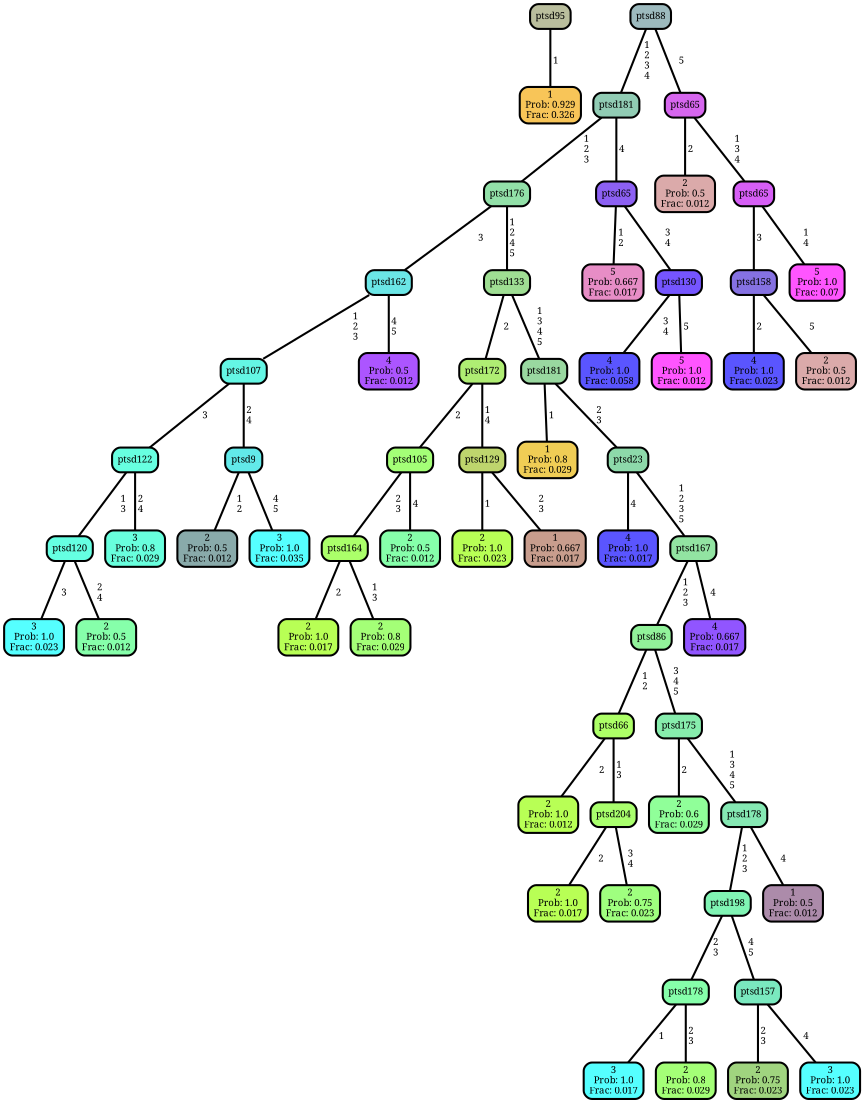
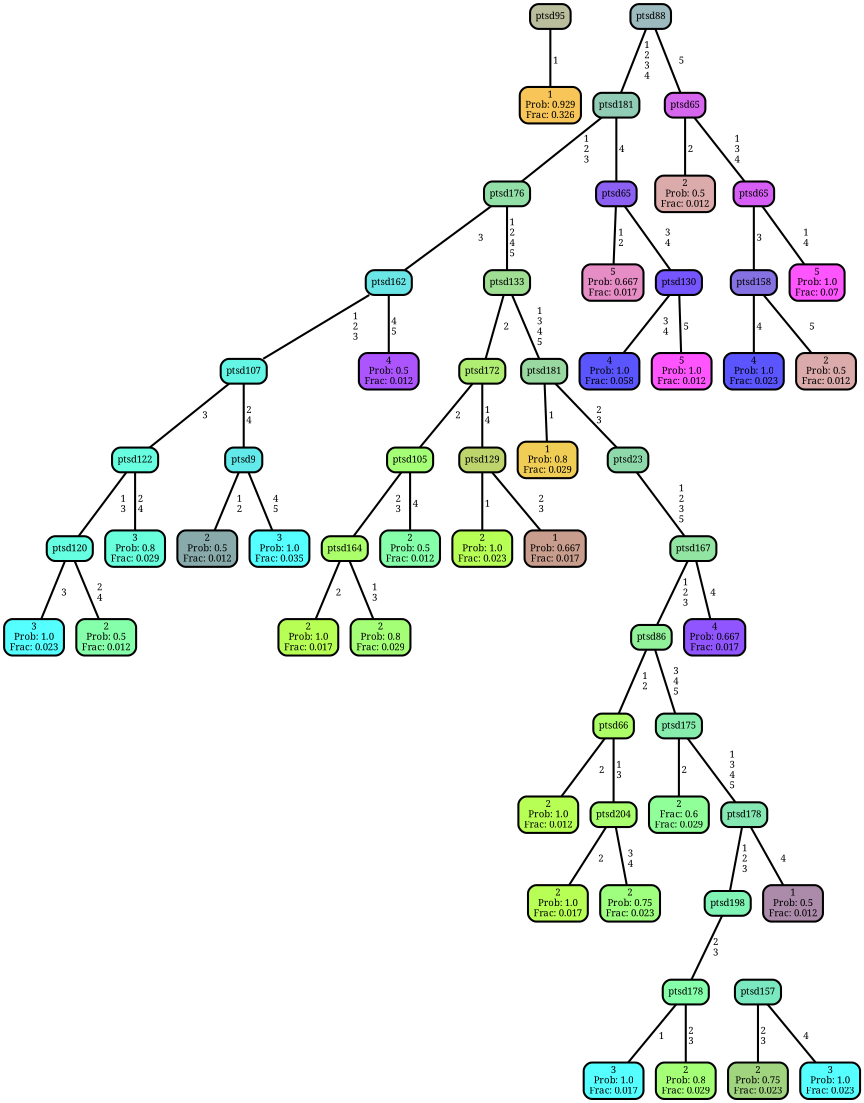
(758, 327) -> (758, 327)
(628, 549) -> none
(679, 815) -> (679, 815)
(743, 948) -> none
